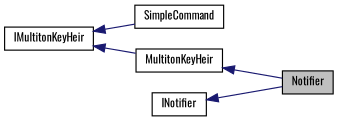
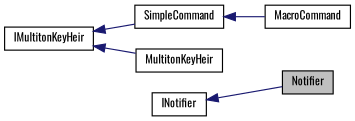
none -> (308, 17)
(258, 74) -> none
